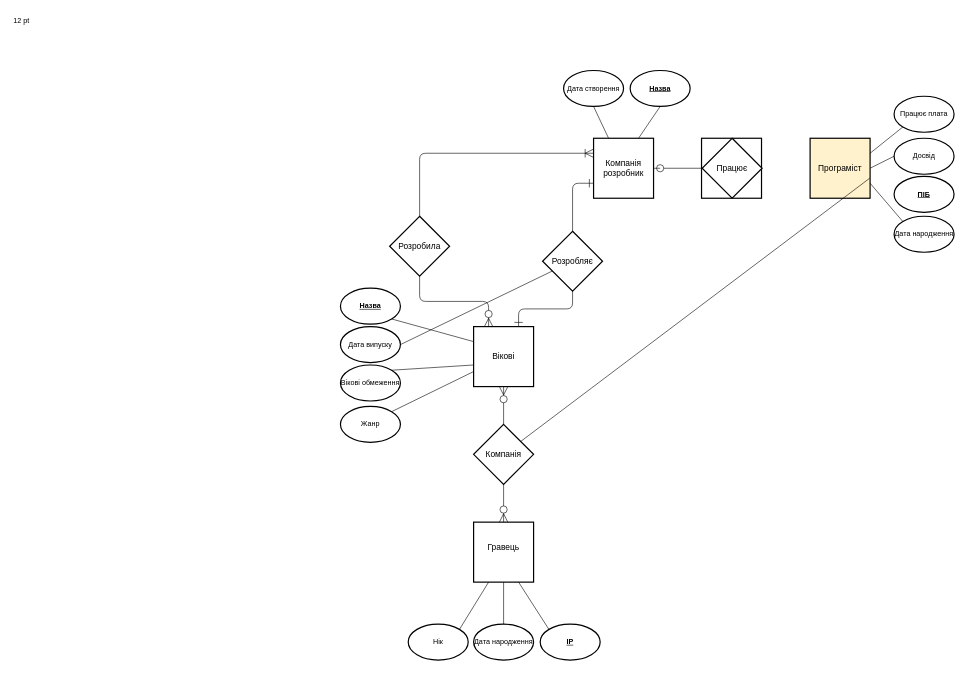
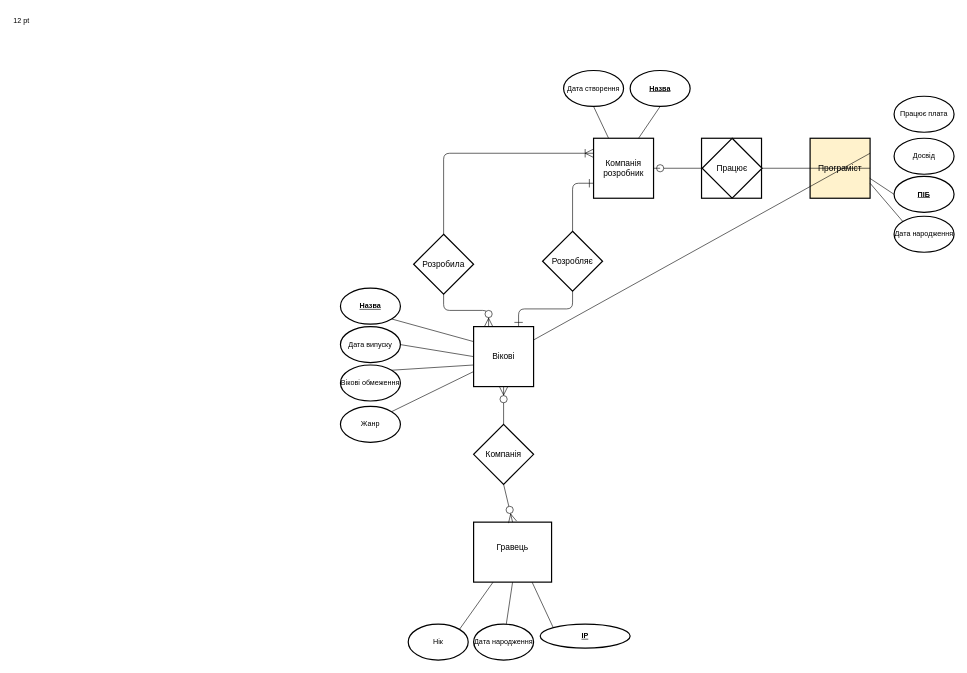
(886, 141) -> (702, 247)
(882, 162) -> (816, 168)
(420, 246) -> (444, 264)
(514, 290) -> (437, 351)
(696, 310) -> (882, 186)
(504, 552) -> (513, 552)
(570, 642) -> (585, 636)
